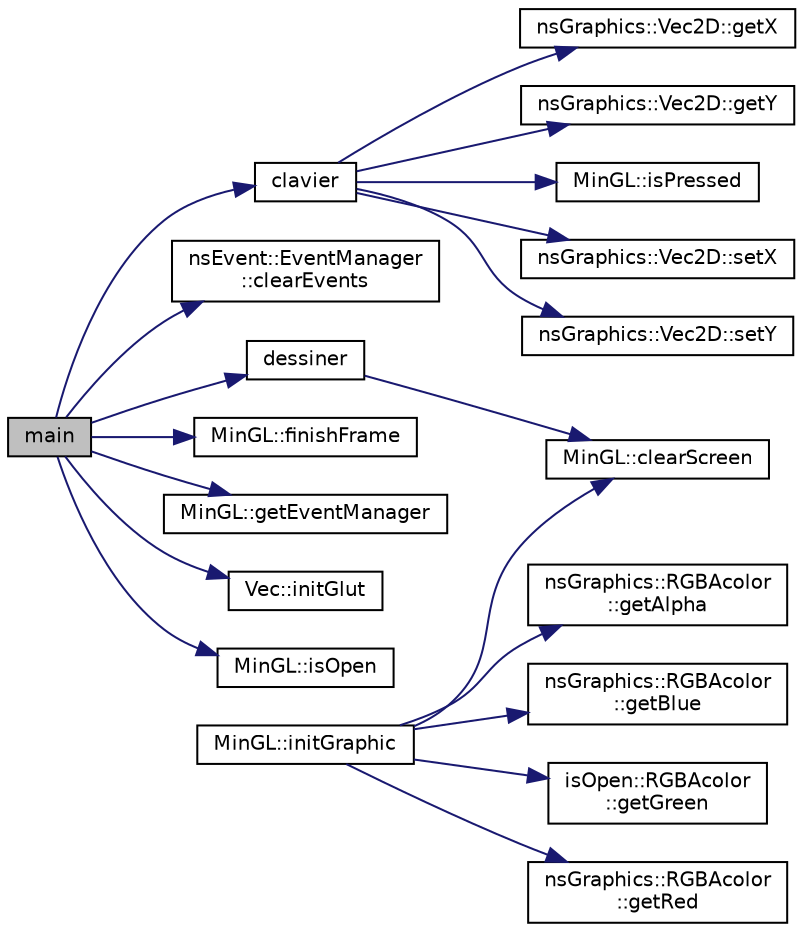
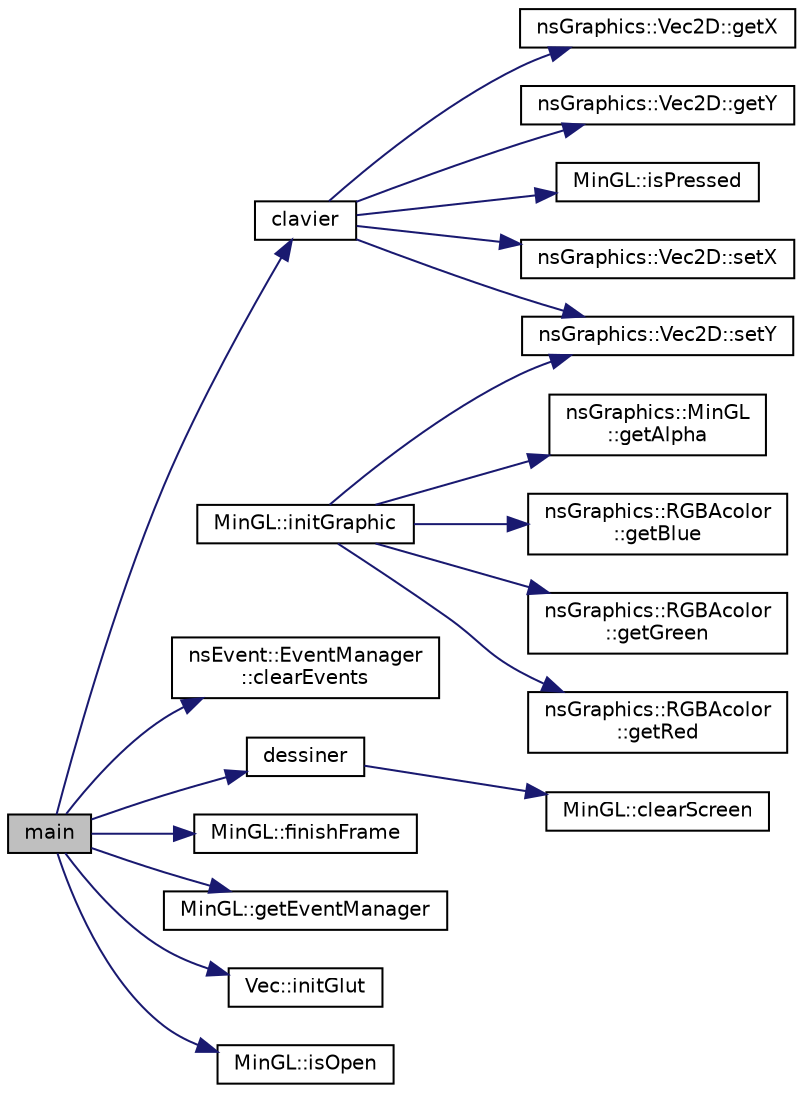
(658, 595) -> (658, 425)
(492, 601) -> (435, 424)
(658, 793) -> (658, 623)
